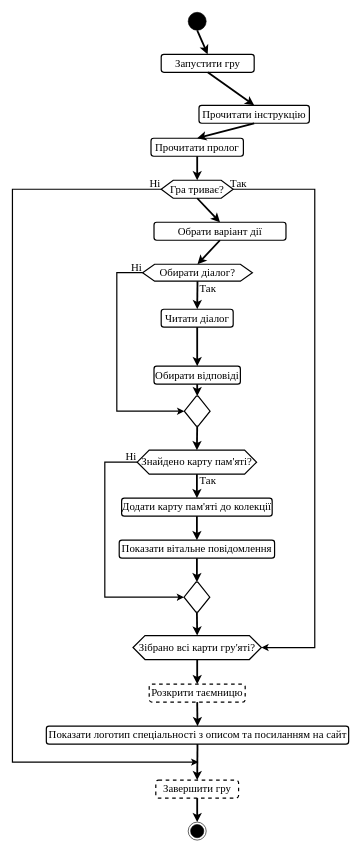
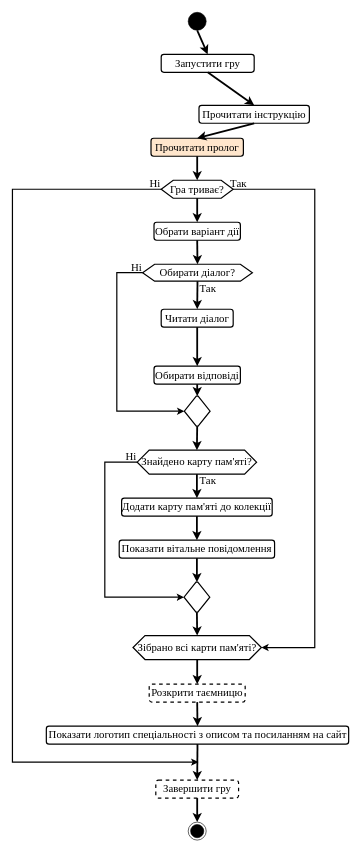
(197, 147) -> (197, 147)
(220, 231) -> (197, 231)
(197, 648) -> (197, 648)
